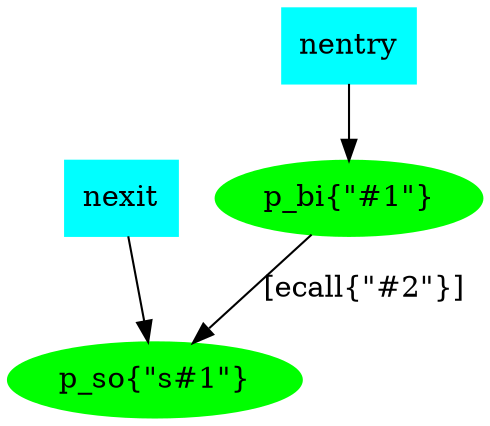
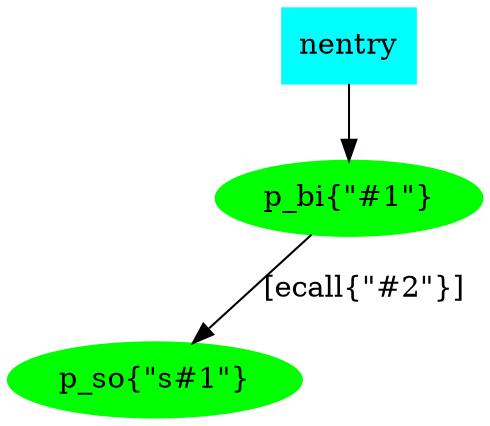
(121, 198) -> none
